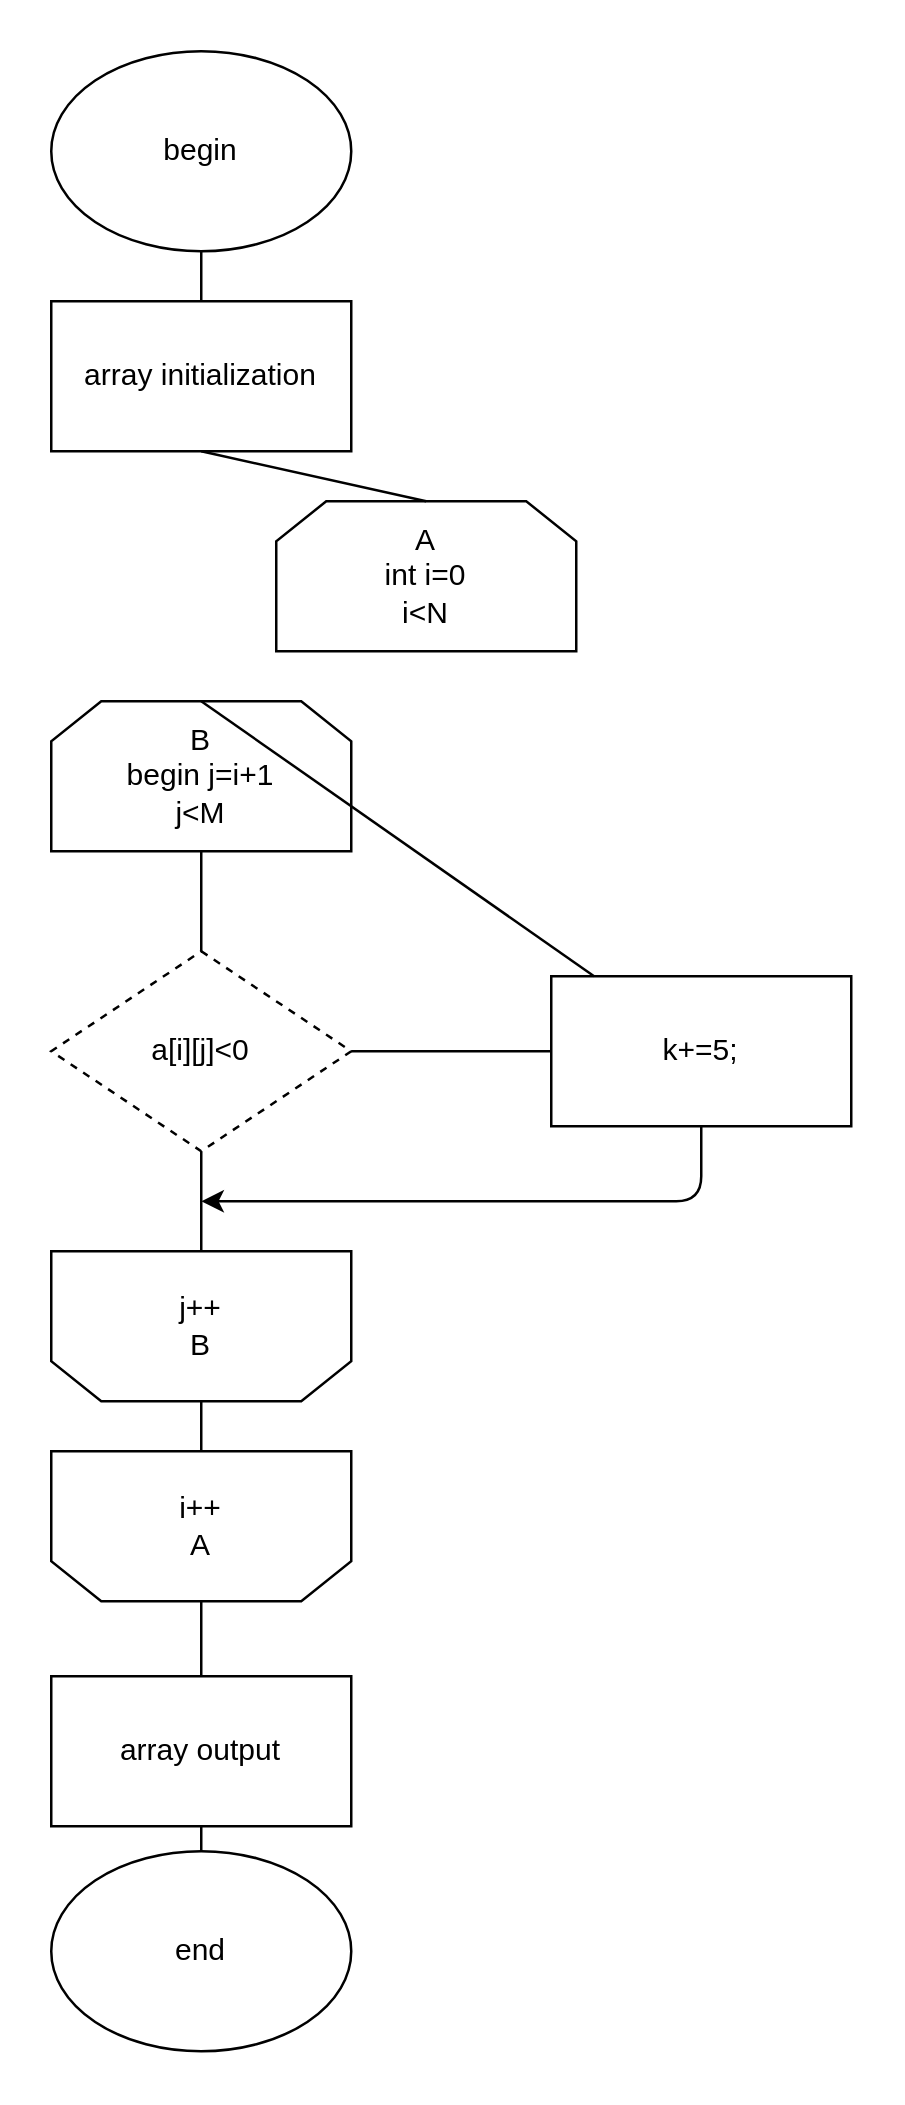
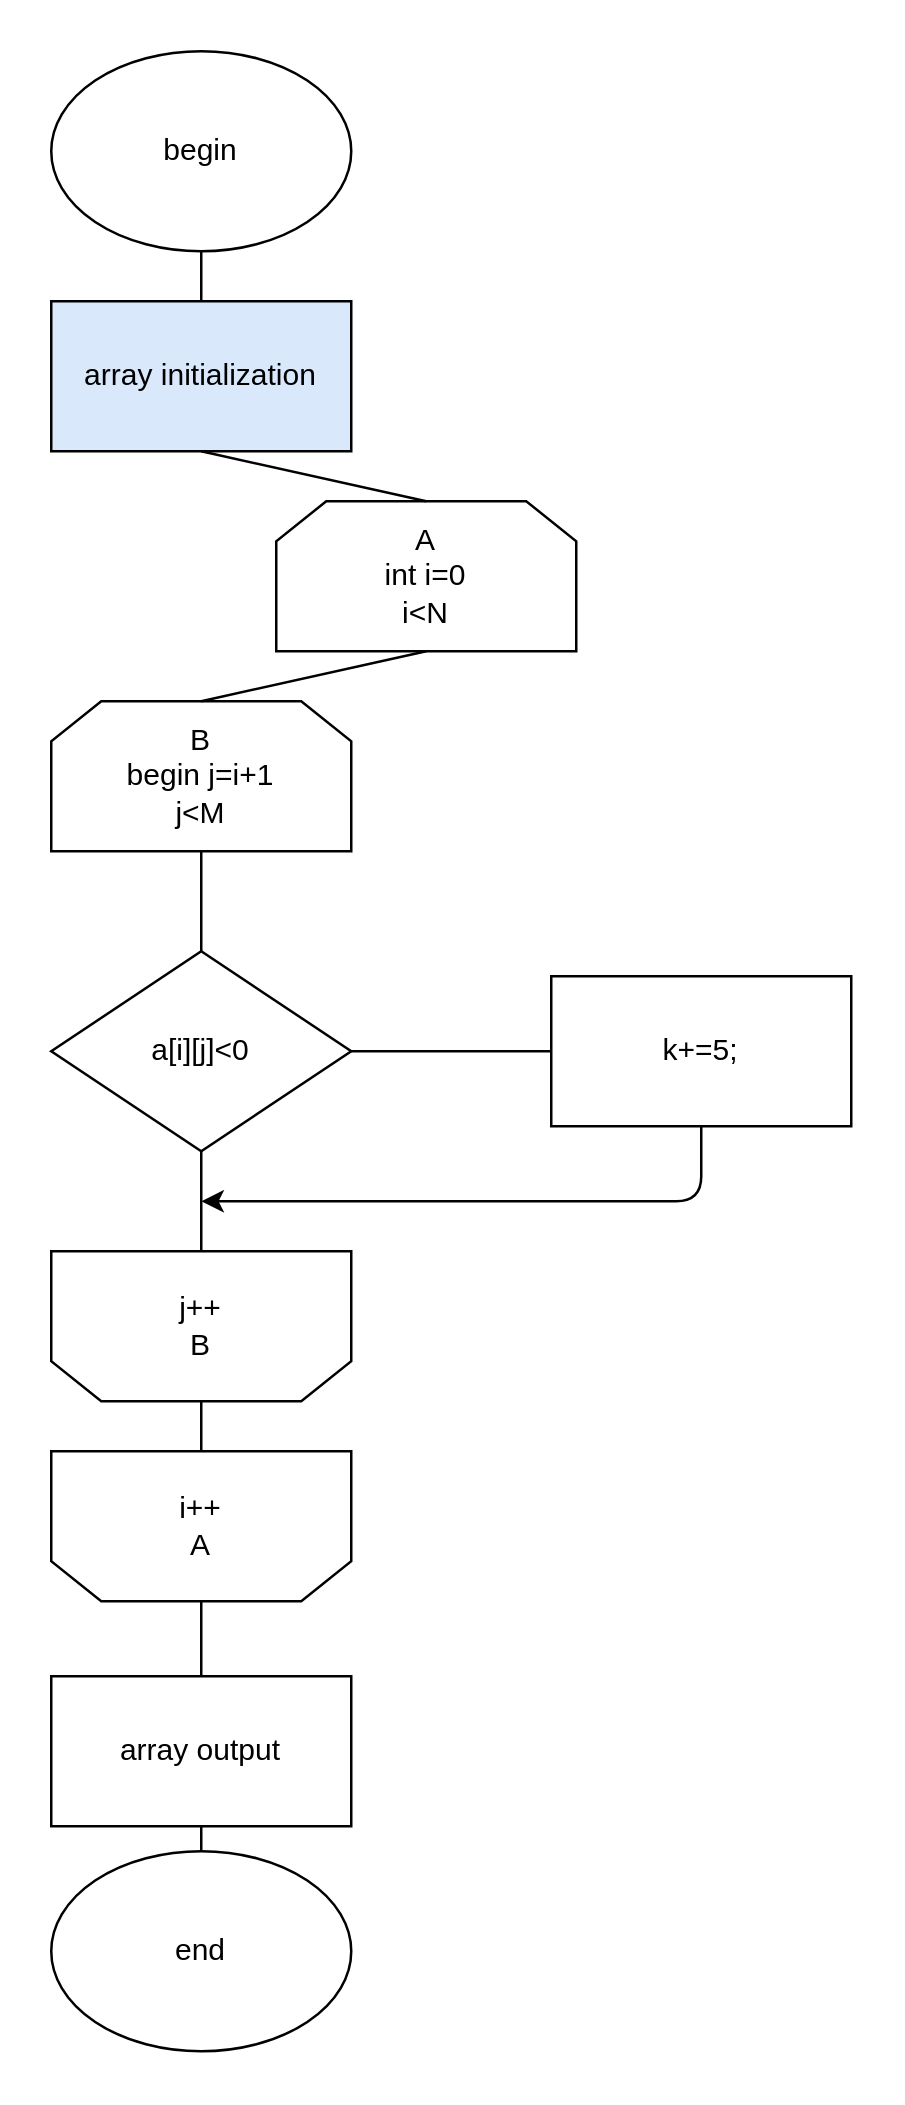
(201, 376) -> (201, 376)
(397, 838) -> (312, 677)
(201, 1051) -> (201, 1051)
